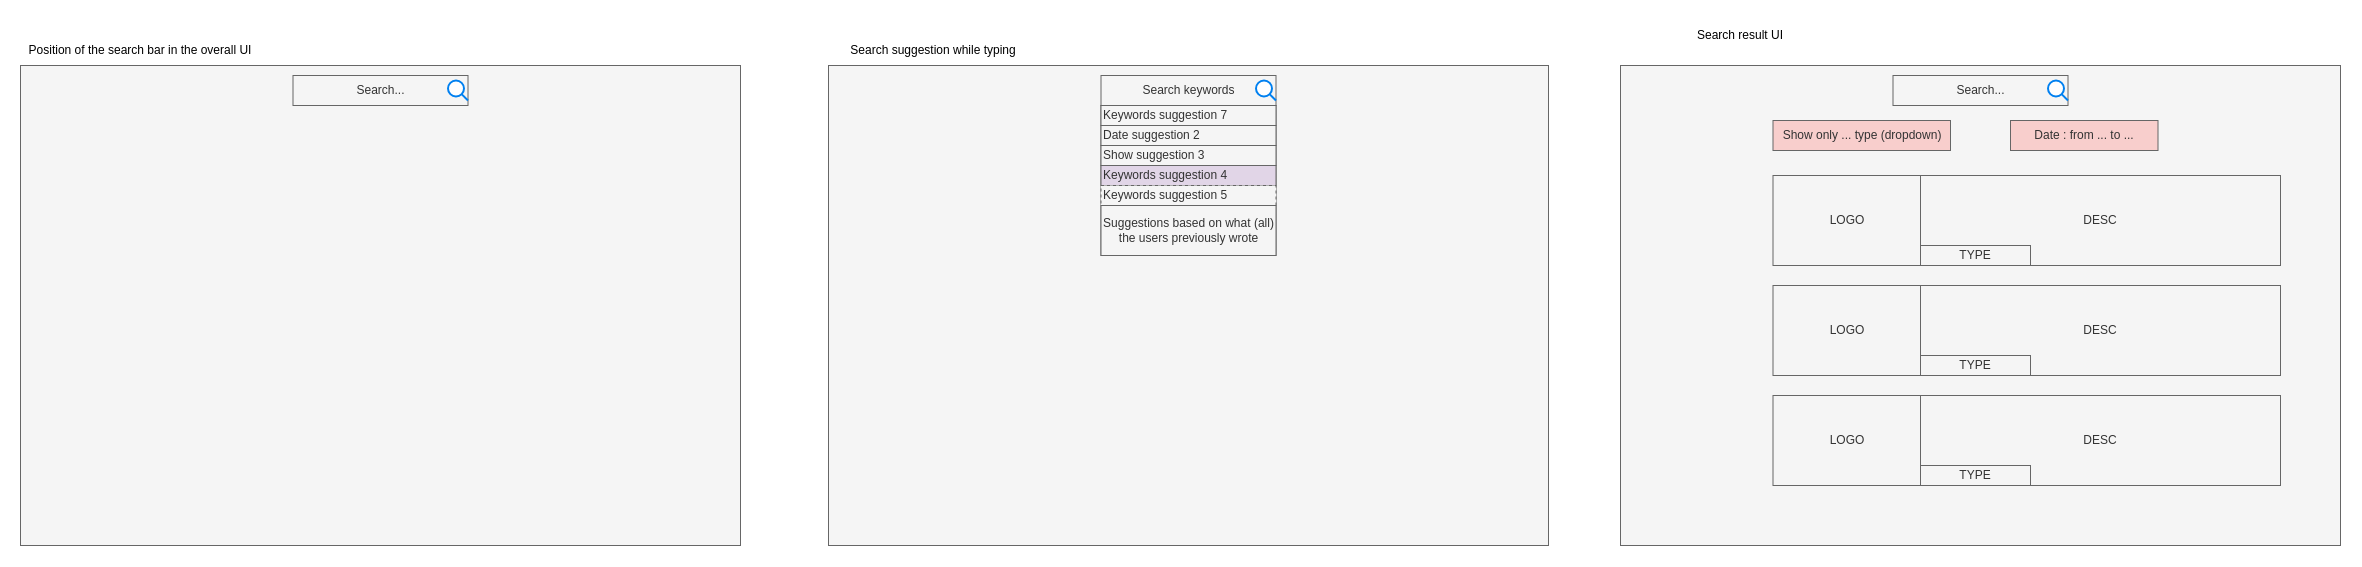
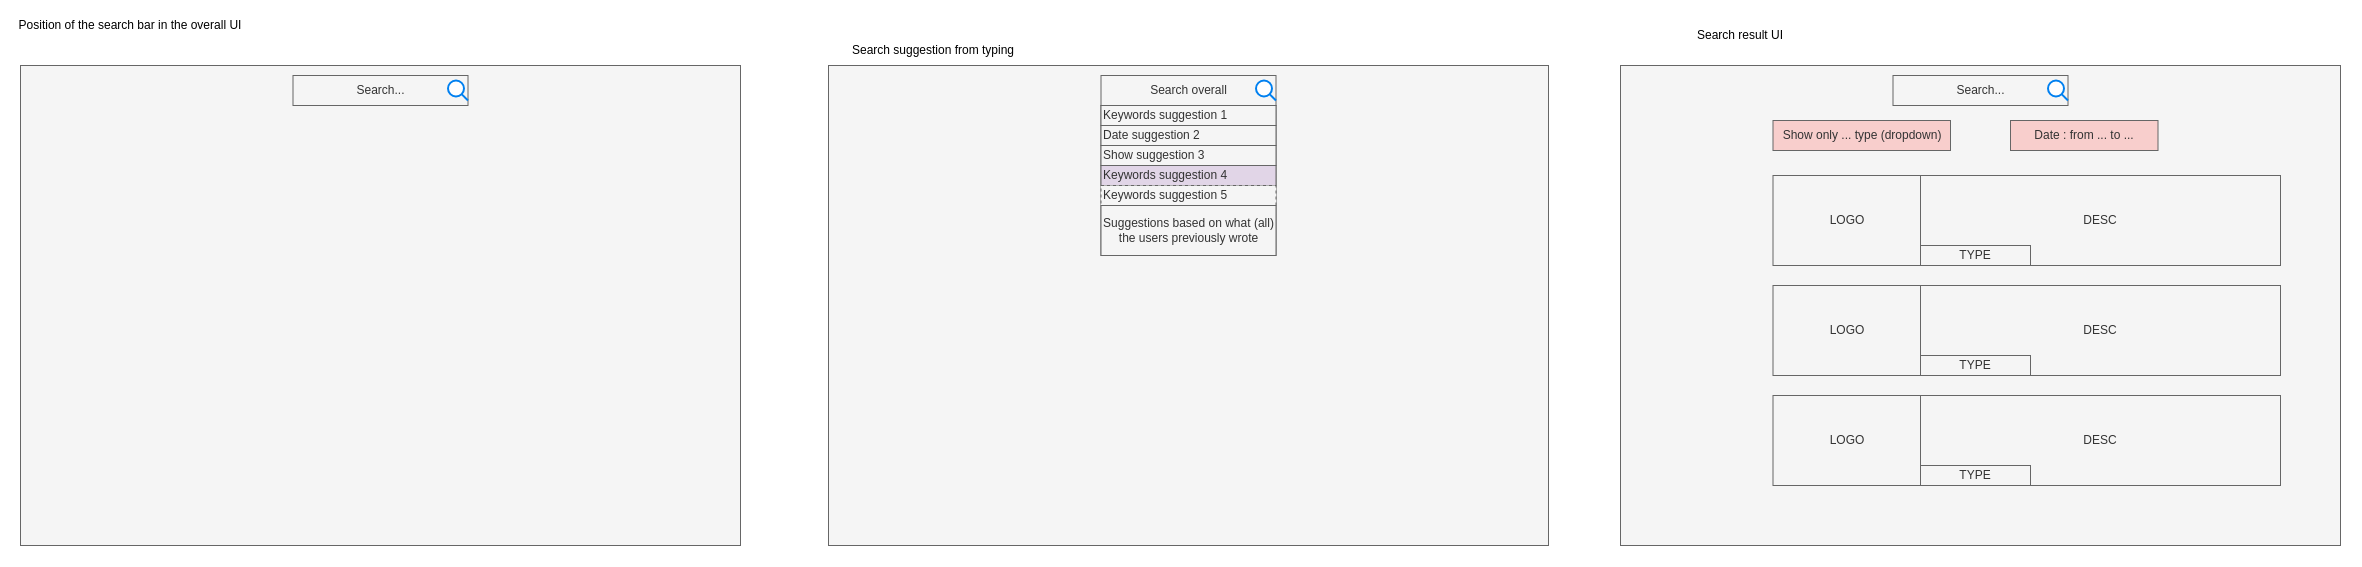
(141, 51) -> (131, 26)
(934, 51) -> (934, 51)
(1189, 91) -> (1189, 91)
(1169, 116) -> (1169, 116)
